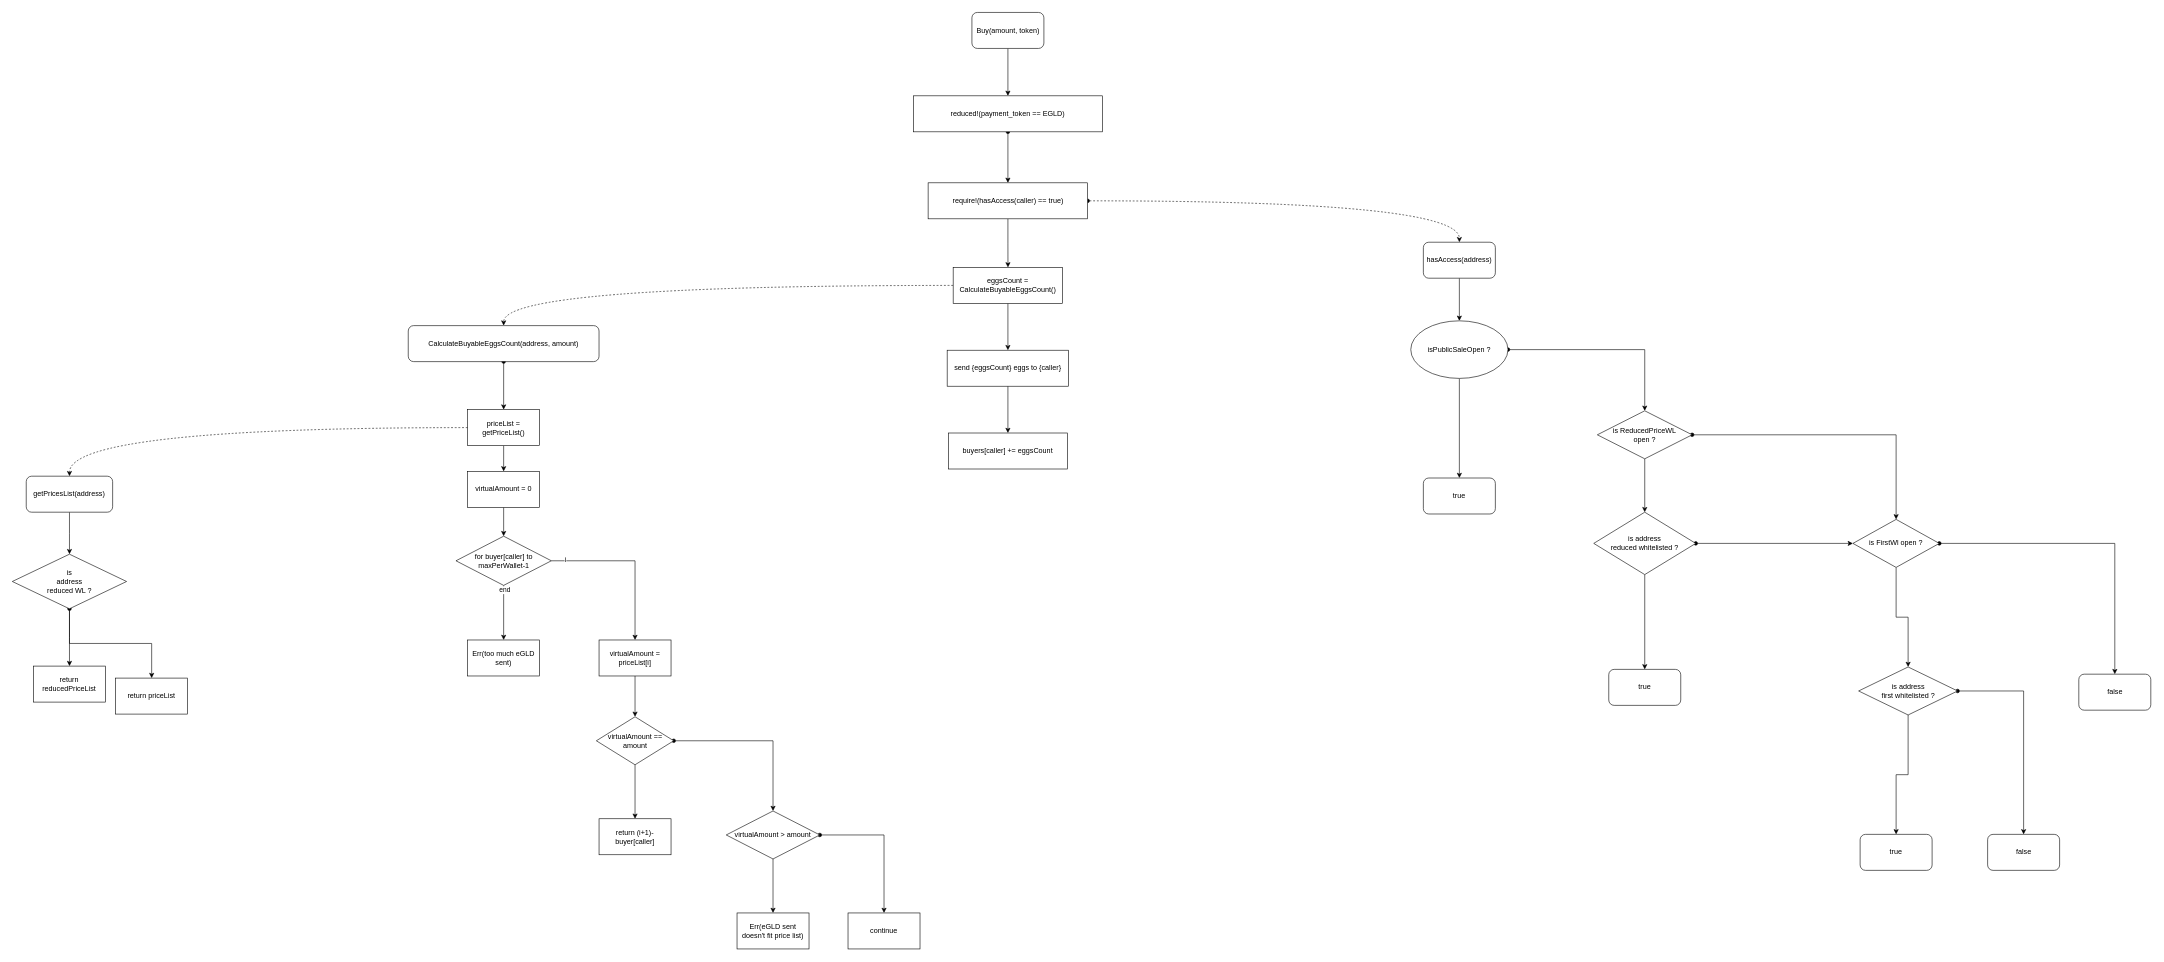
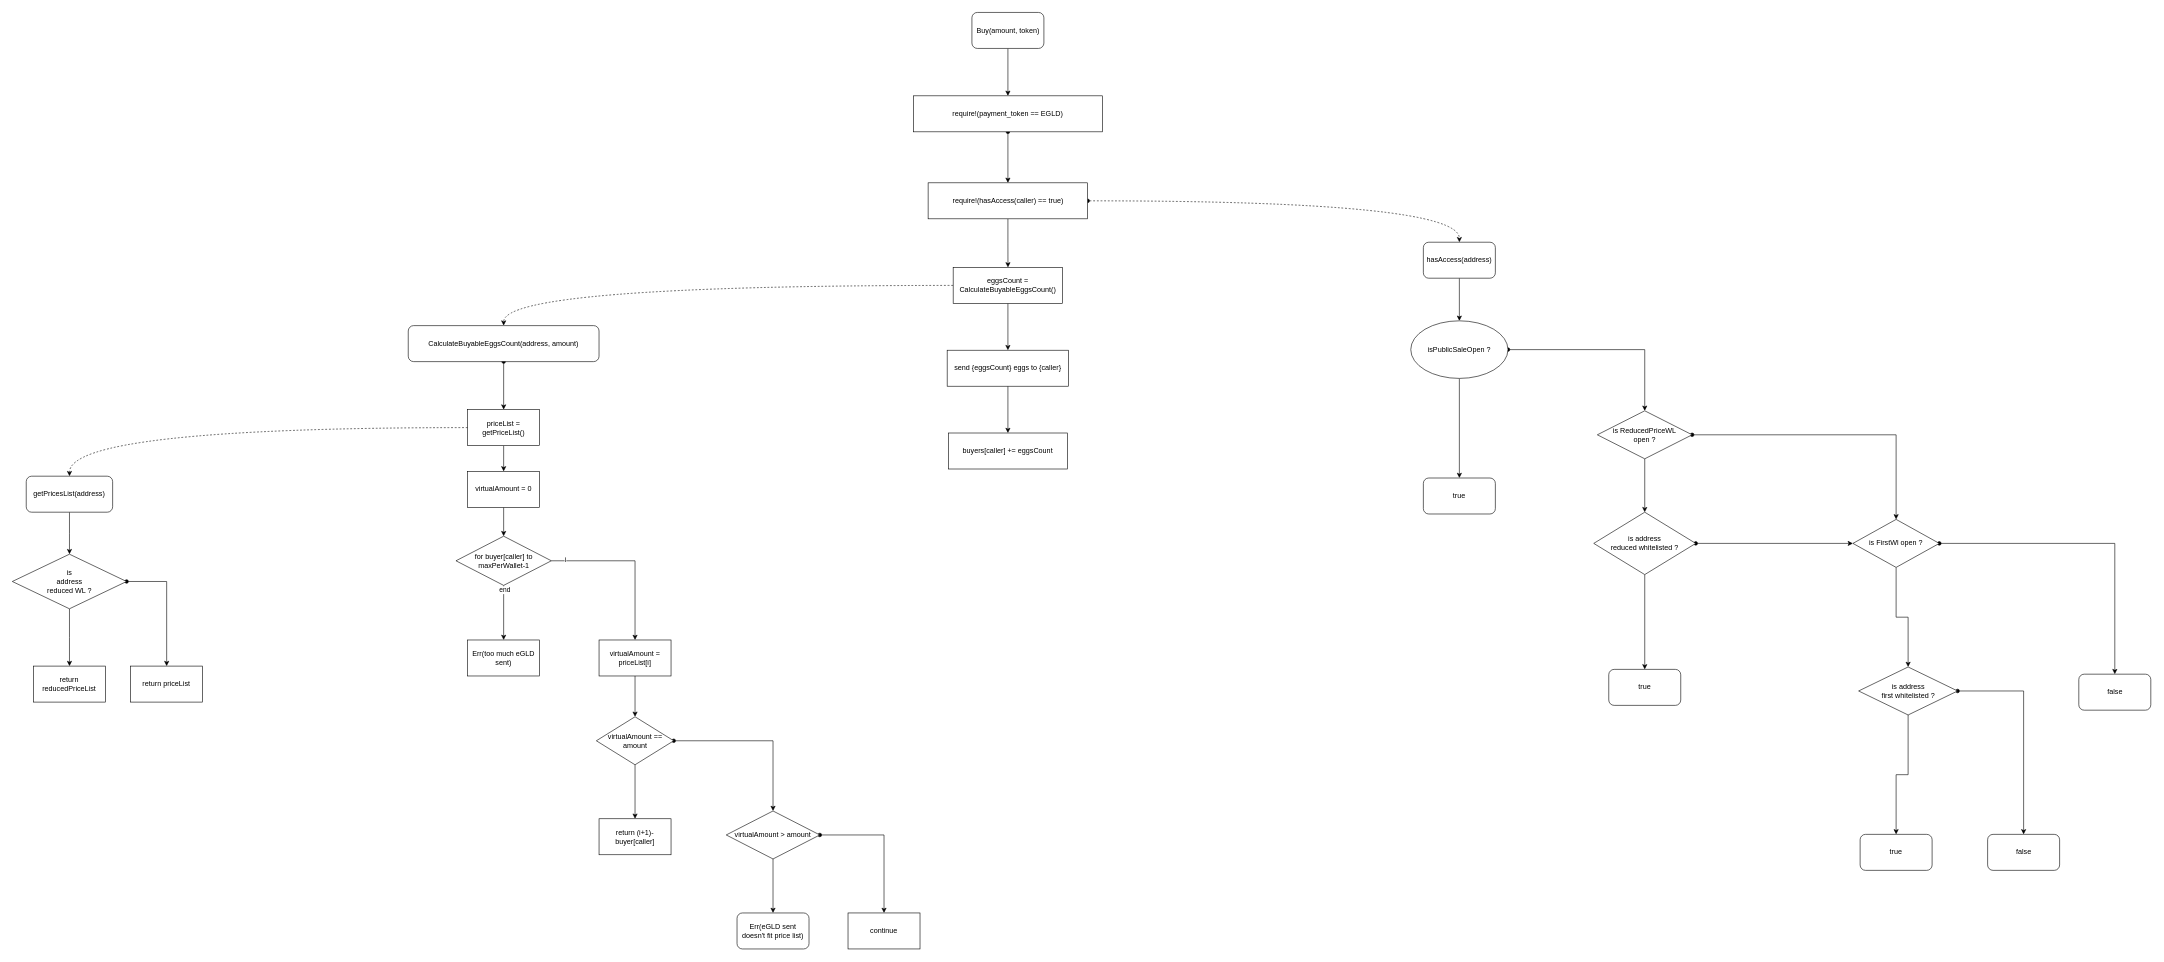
(1008, 114) -> (1008, 114)
(152, 696) -> (167, 684)
(773, 931) -> (773, 931)
